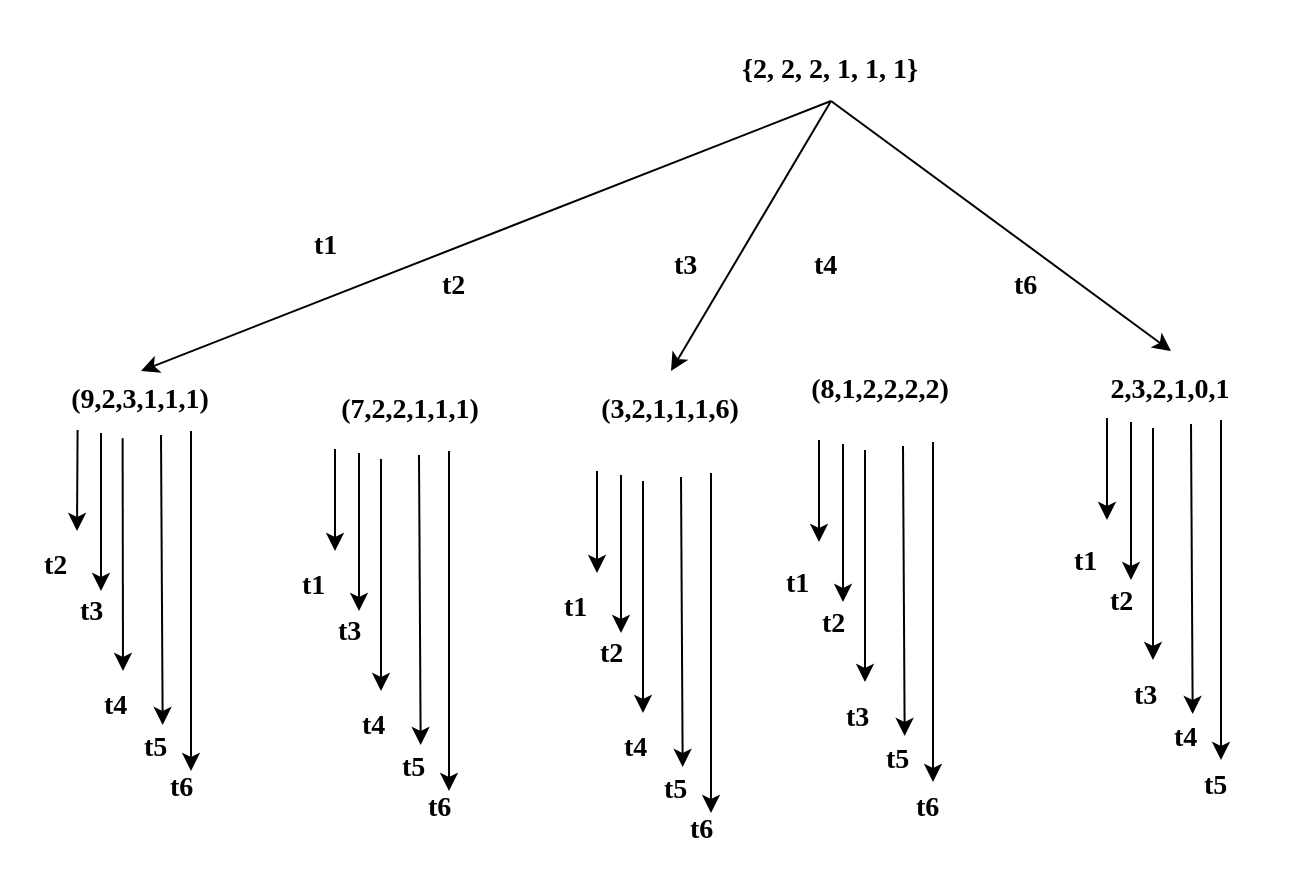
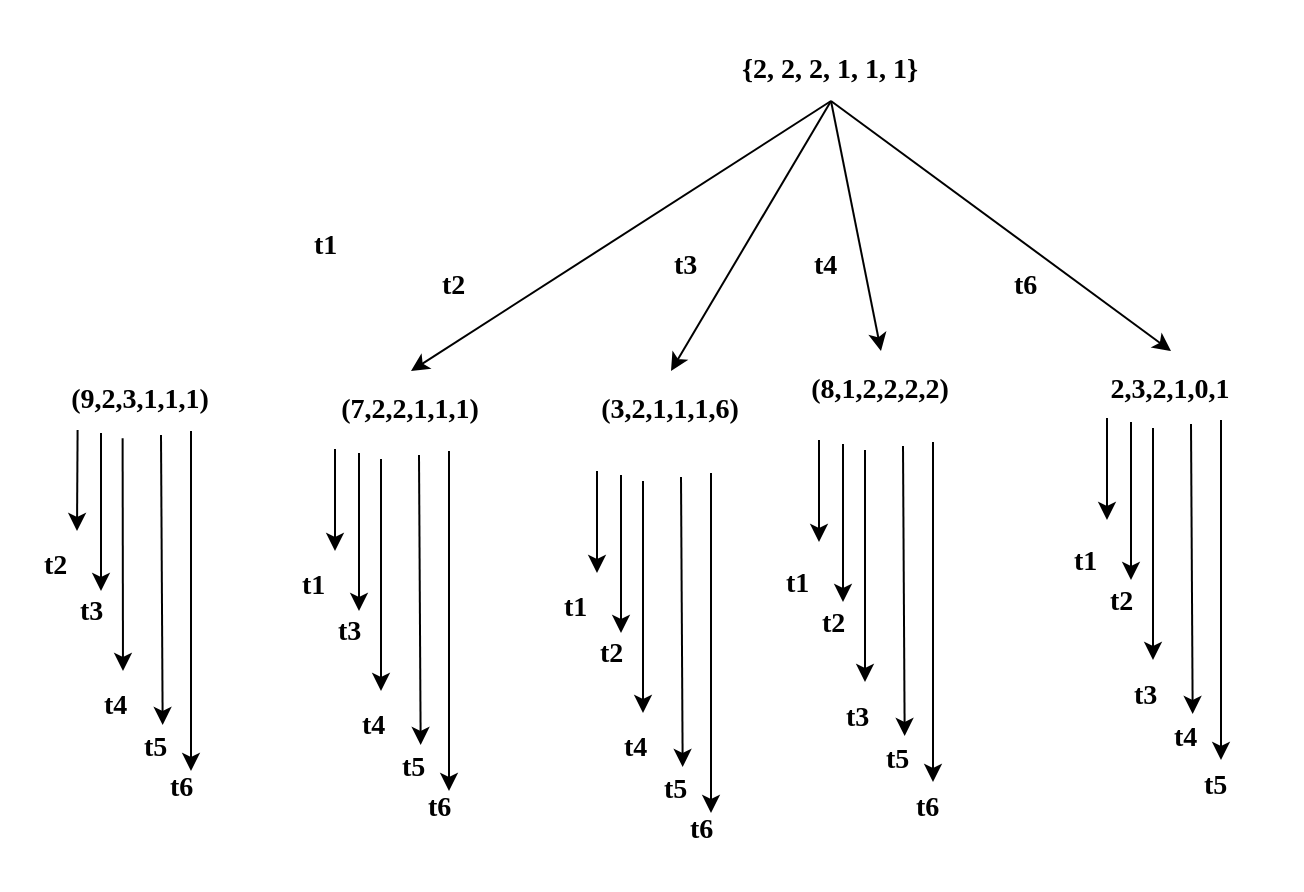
none -> (855, 223)
(485, 236) -> none
none -> (621, 236)
